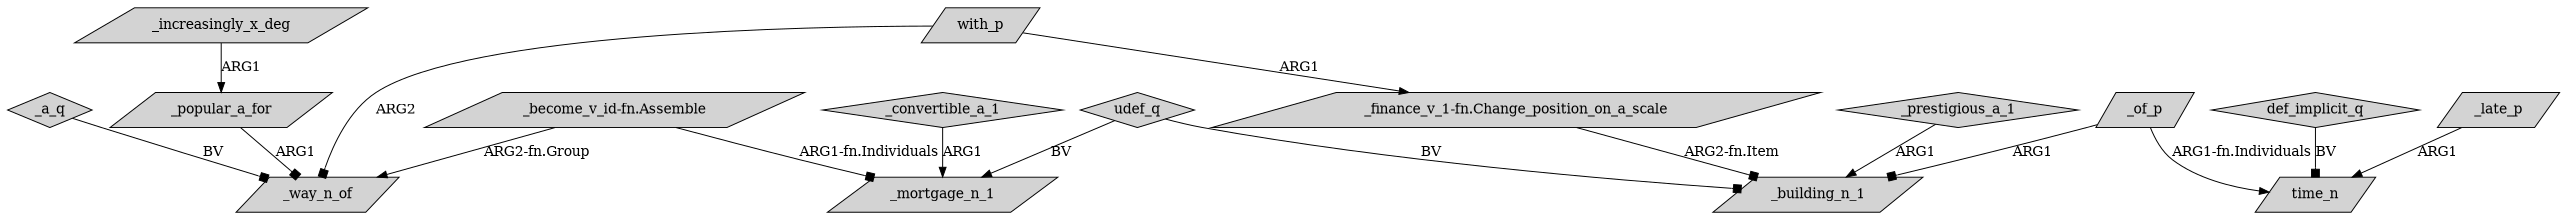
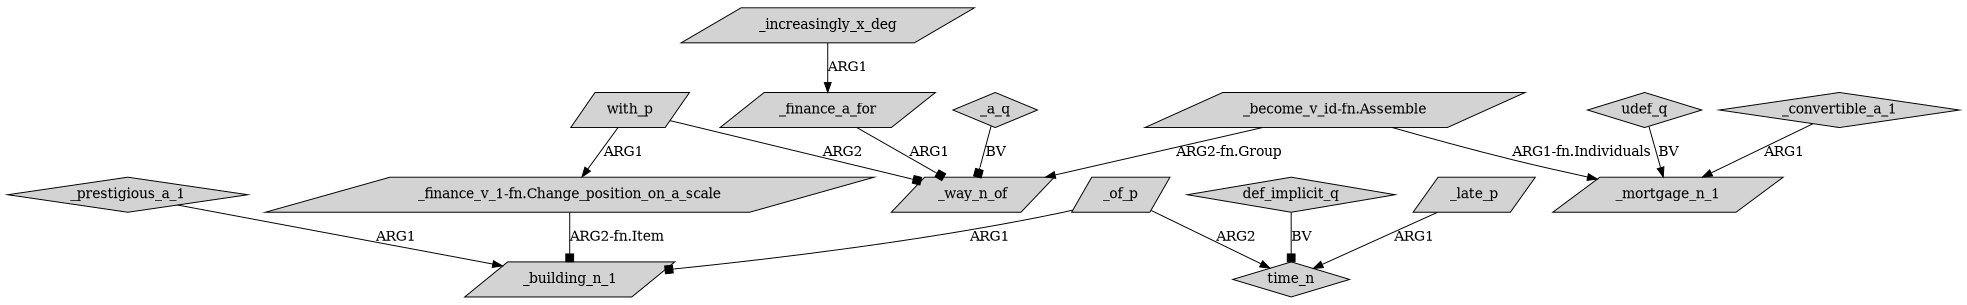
(221, 110) -> (828, 110)
(770, 152) -> (1490, 154)
(2242, 152) -> (1236, 237)
(1447, 162) -> none
(2315, 195) -> (1291, 279)
